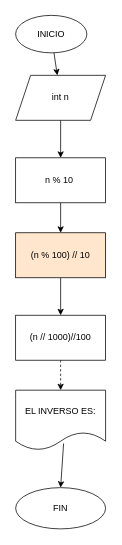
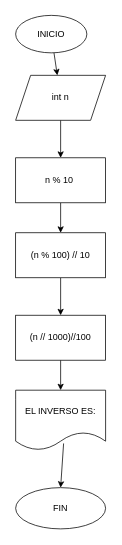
(60, 255) -> (60, 255)
(60, 371) -> (60, 371)
